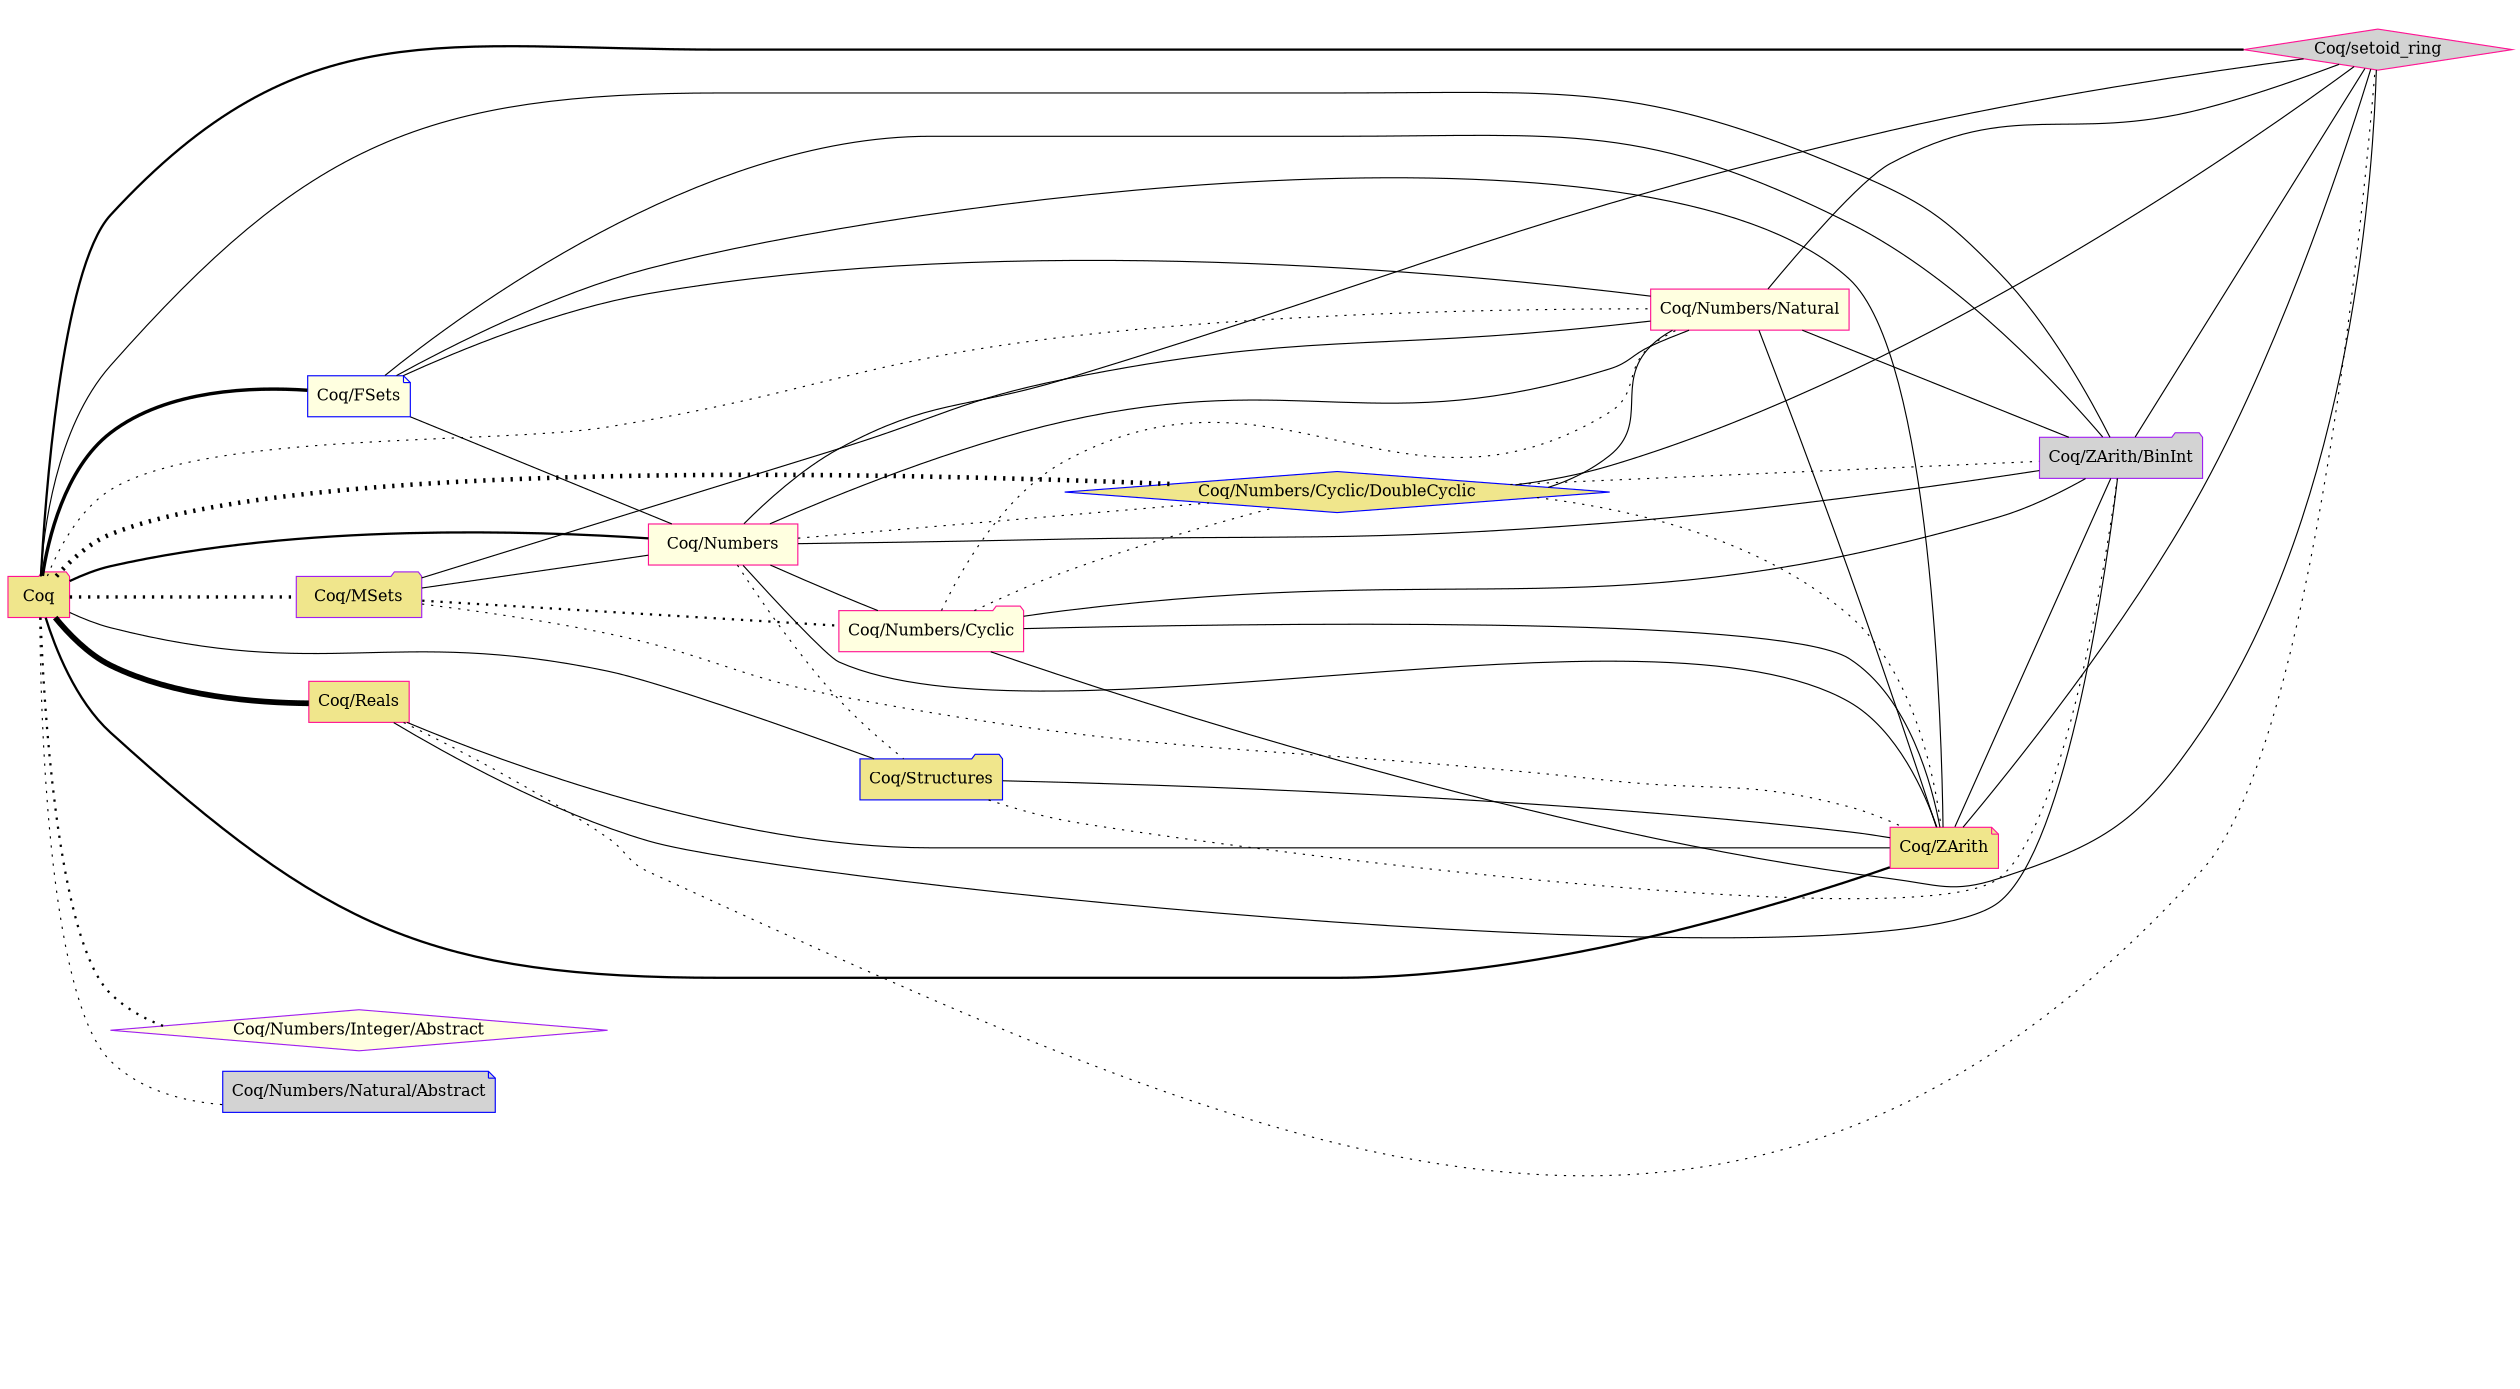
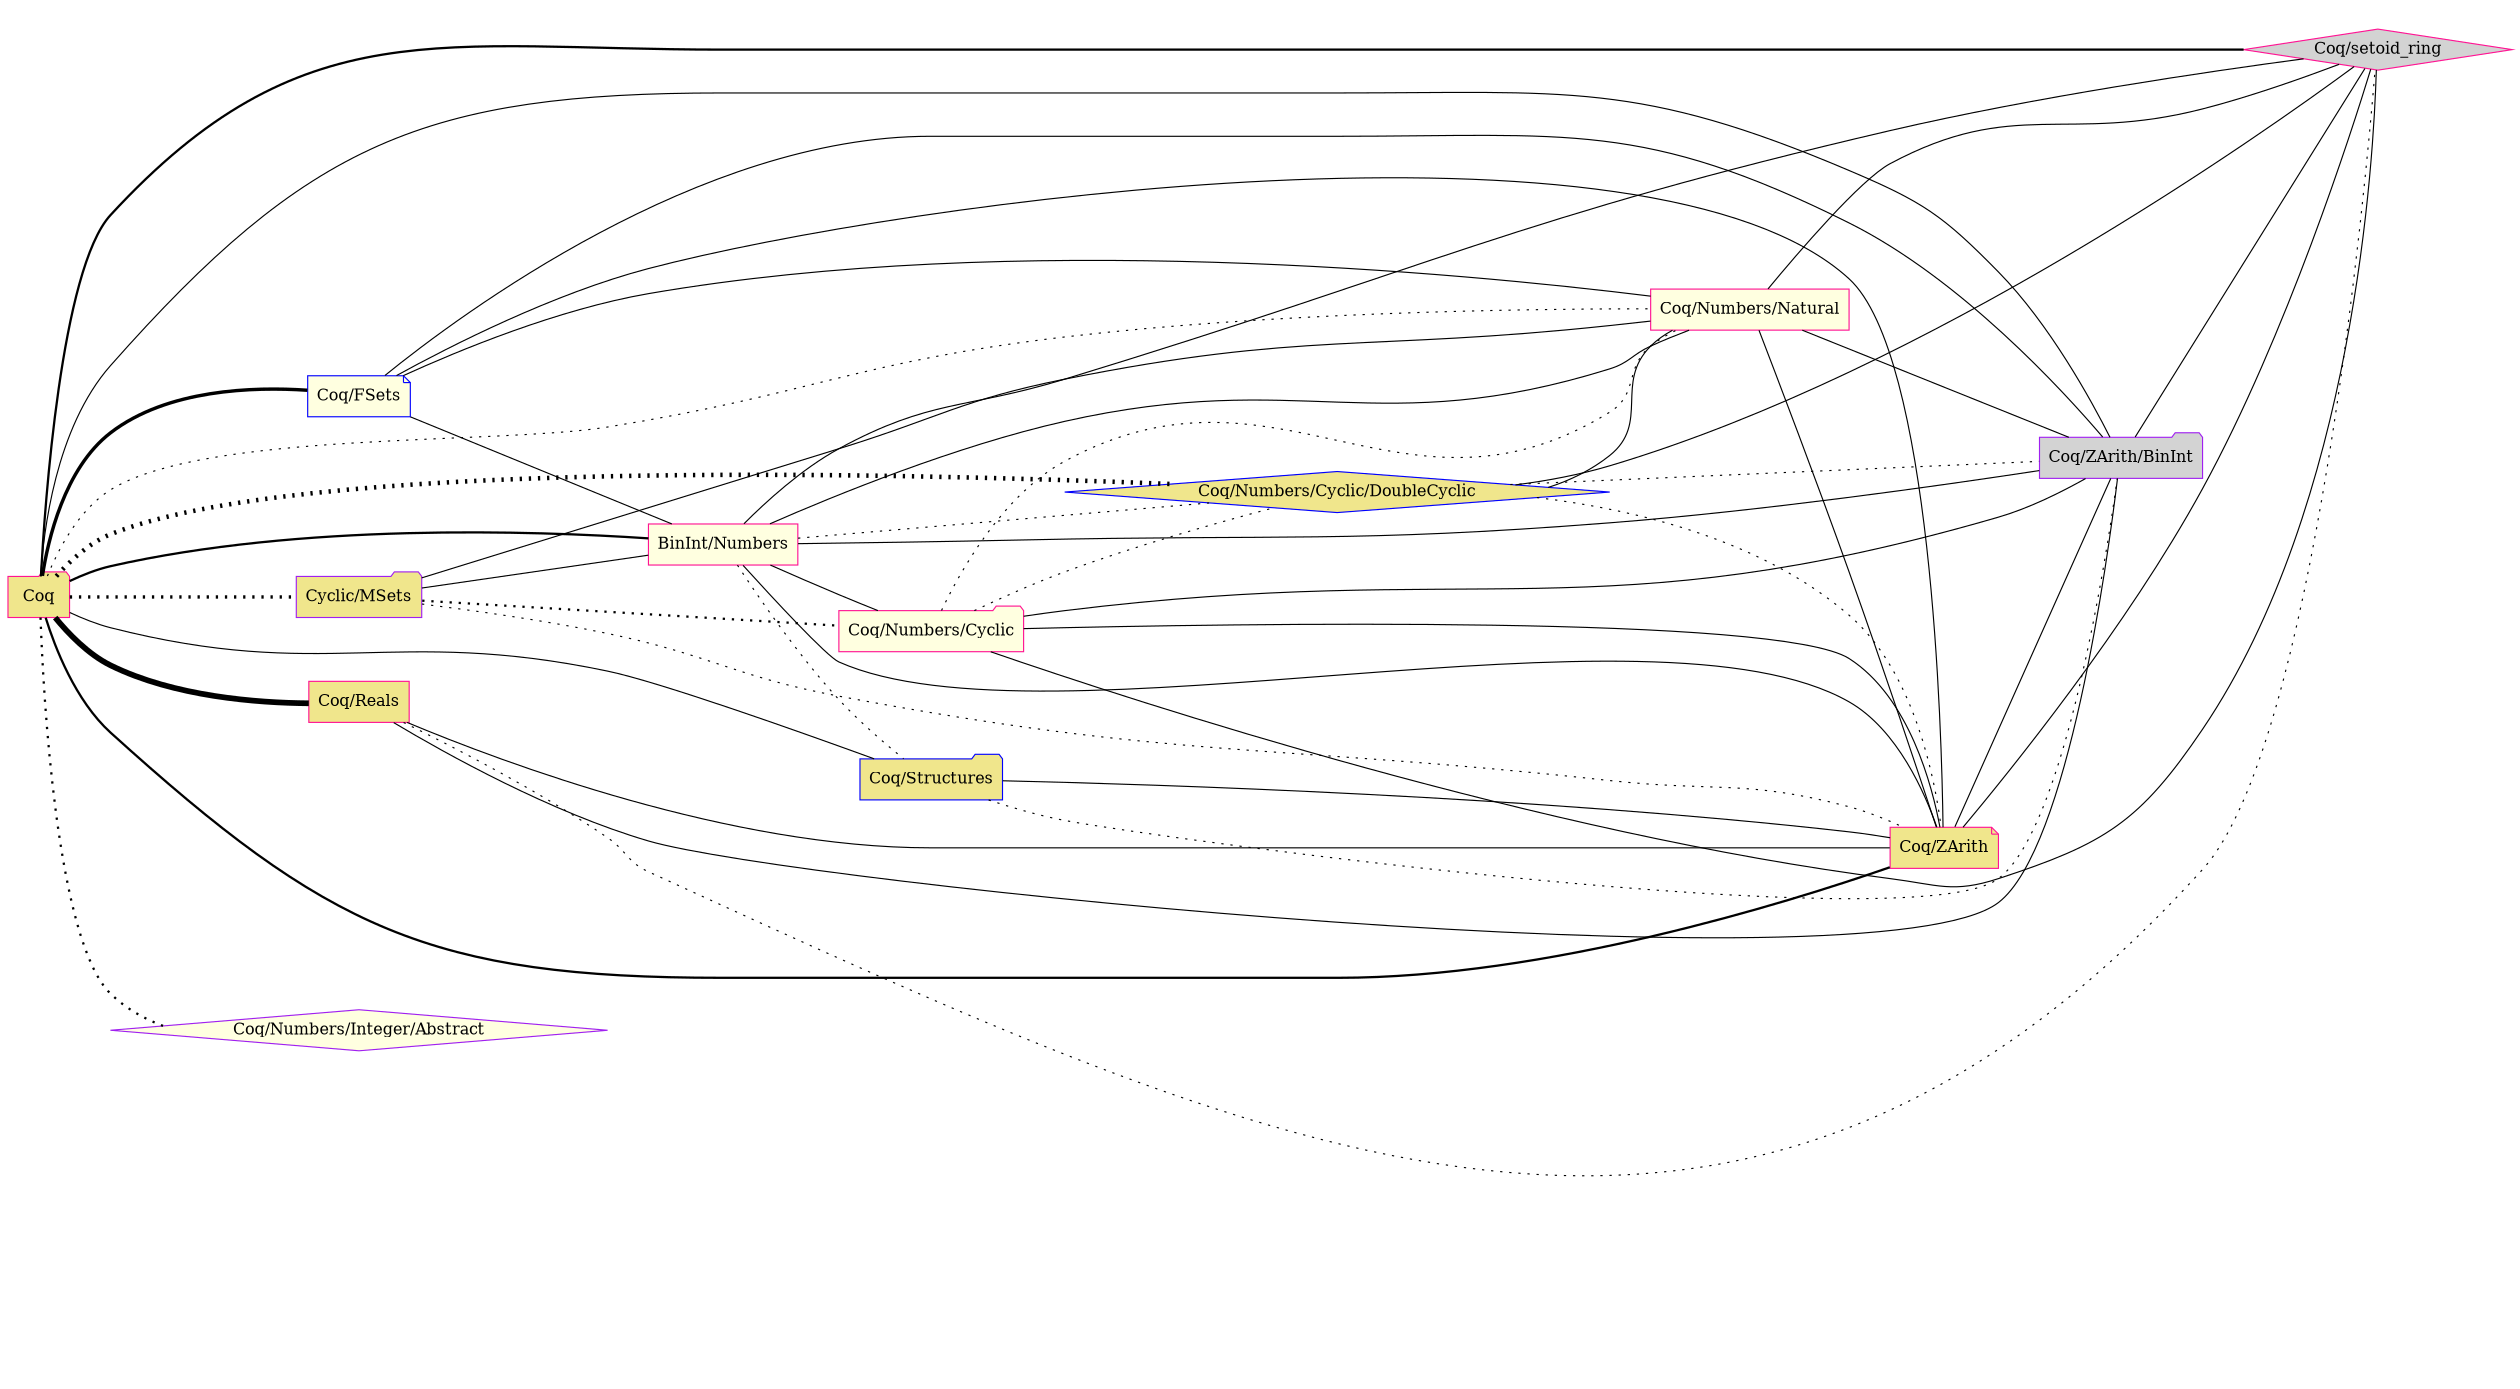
(723, 544) -> (723, 544)
(359, 597) -> (359, 597)
(359, 1092) -> none
